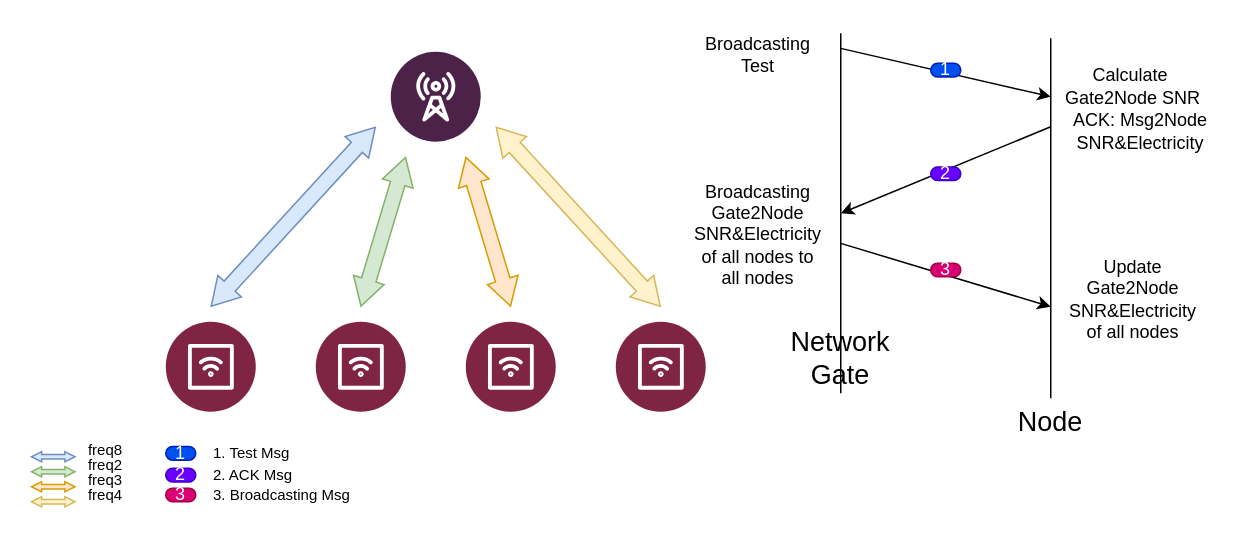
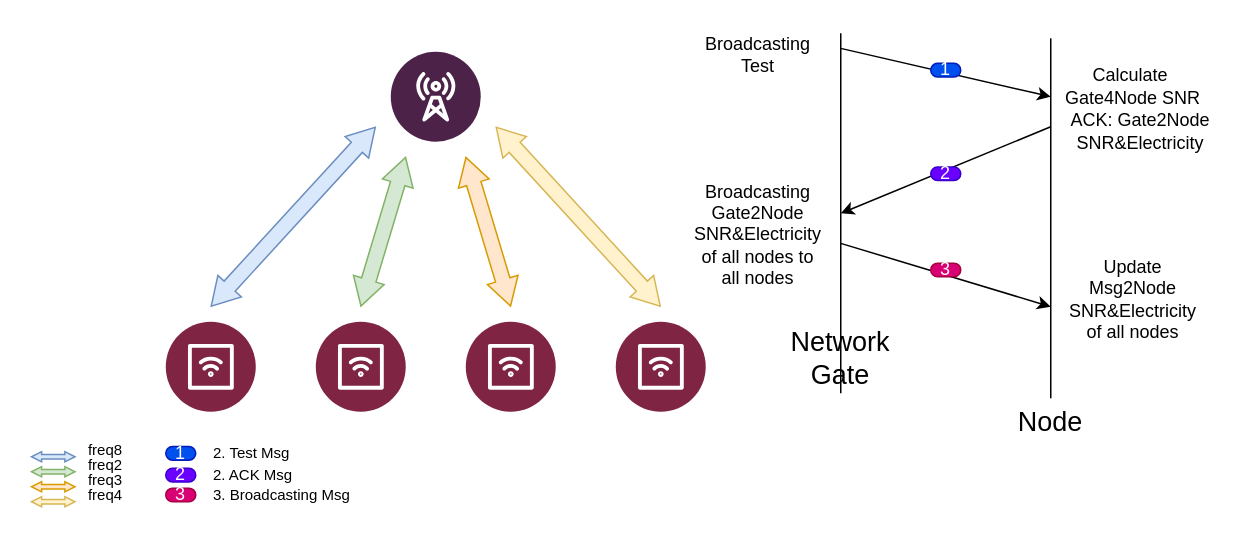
(1133, 86) -> (1133, 86)
(1141, 131) -> (1141, 131)
(1133, 299) -> (1133, 299)
(262, 452) -> (262, 452)
